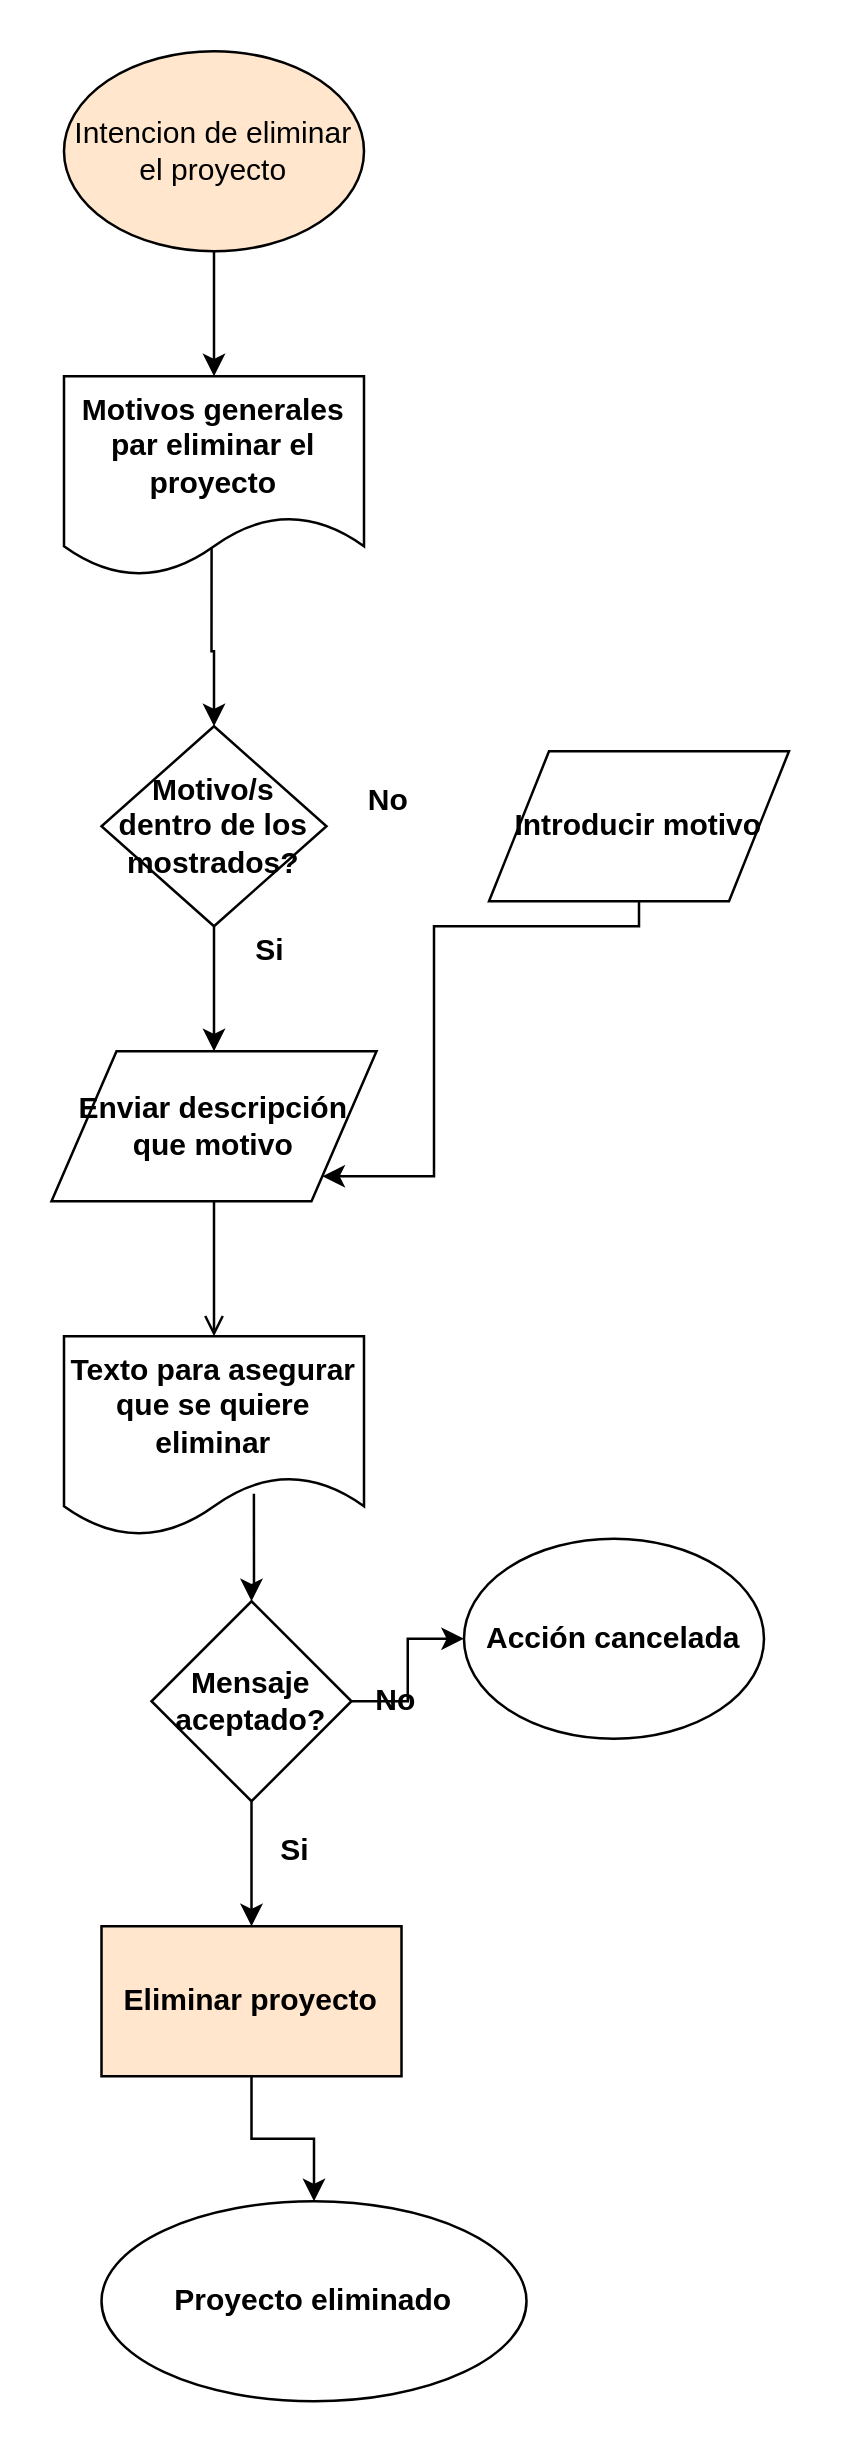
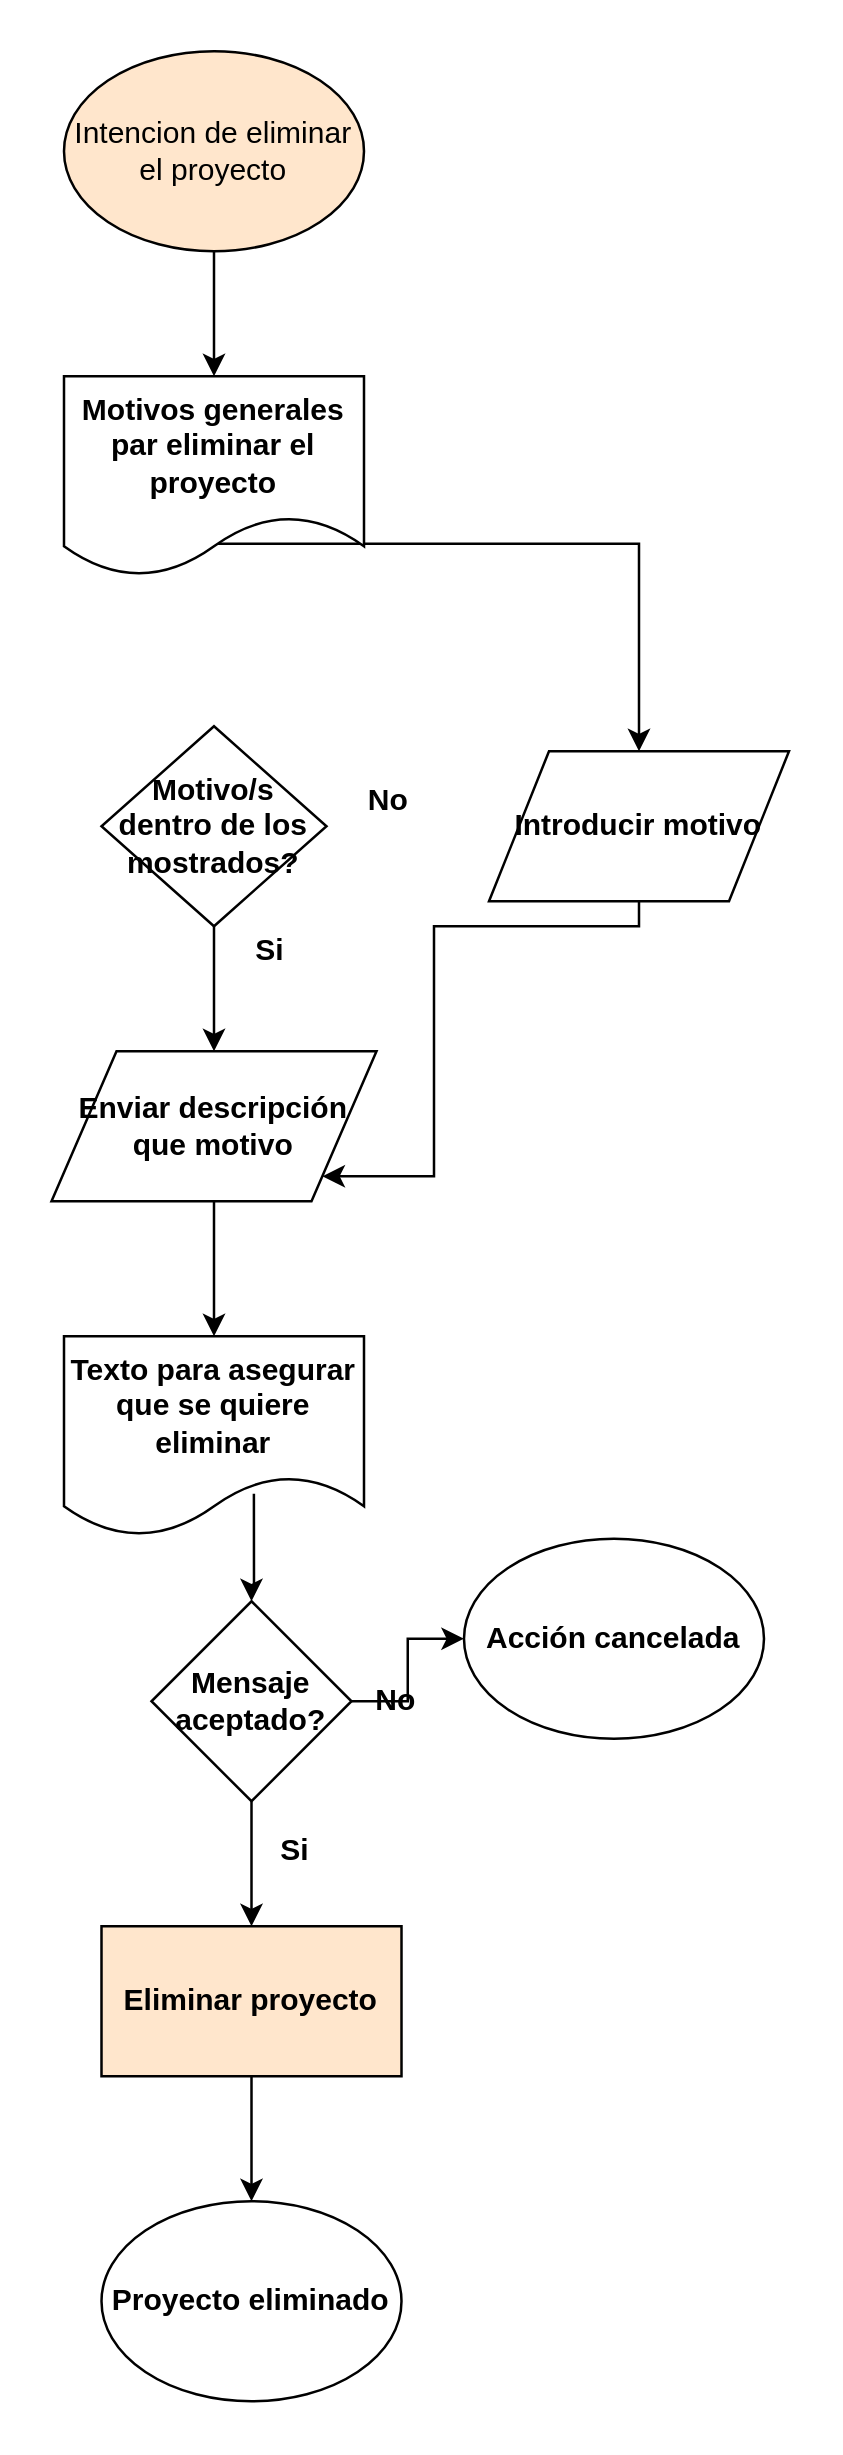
(211, 629) -> (524, 544)
(214, 1322) -> (214, 1318)
(314, 2301) -> (251, 2301)
